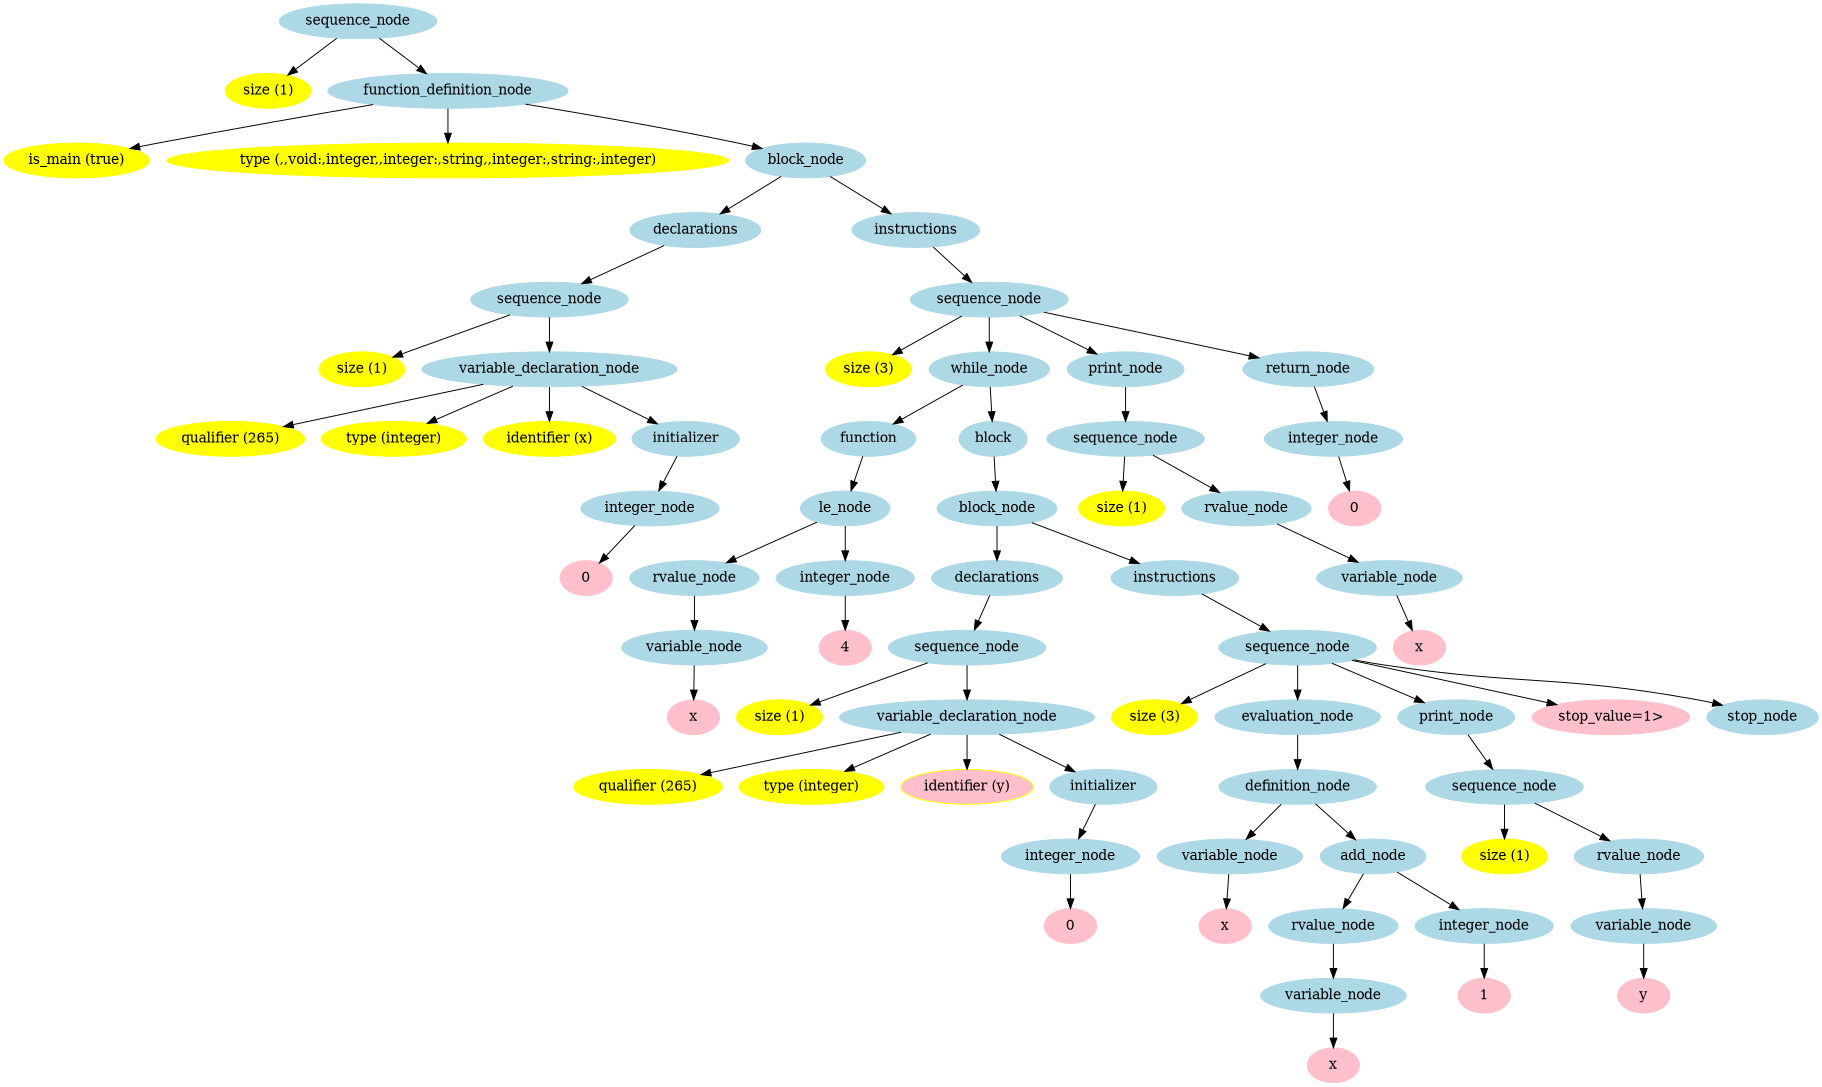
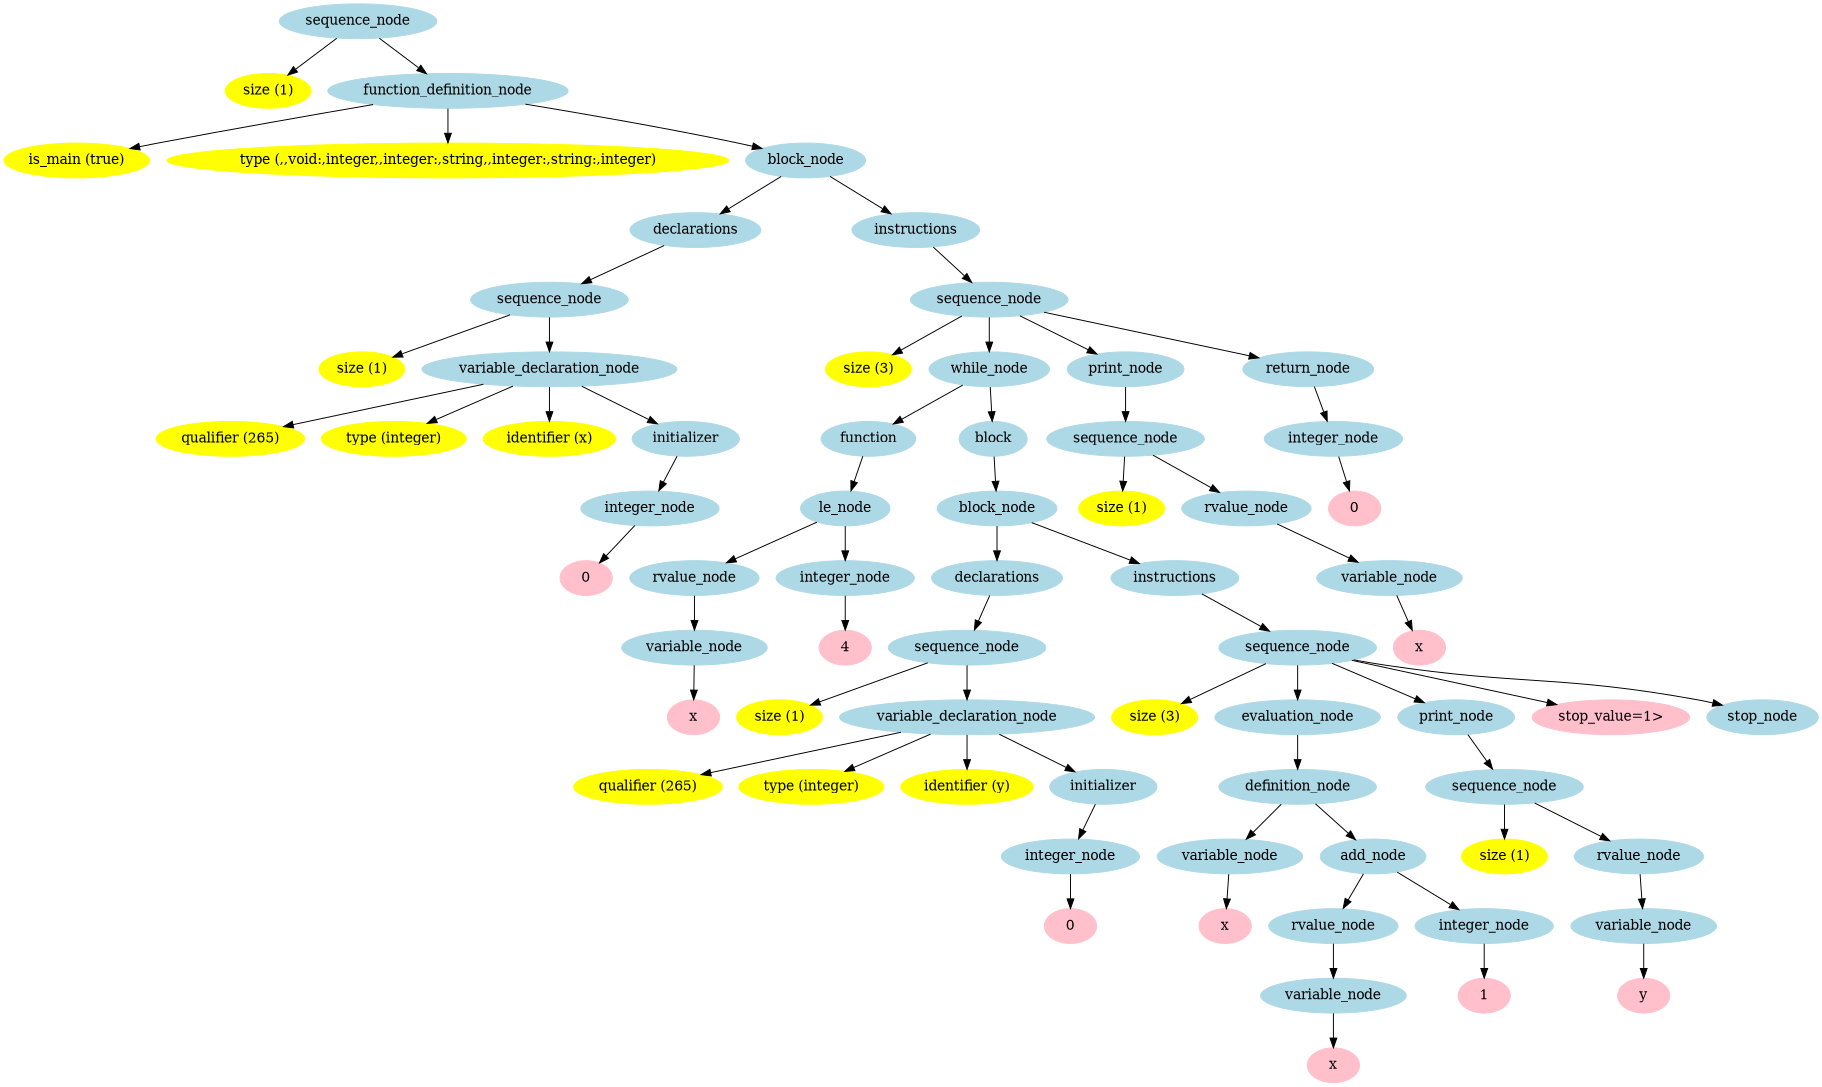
(967, 787) -> (967, 787)
